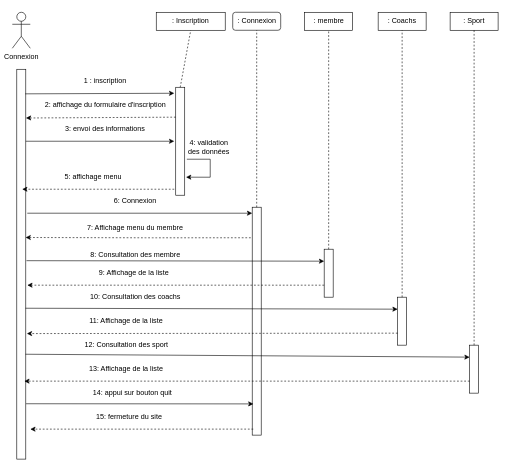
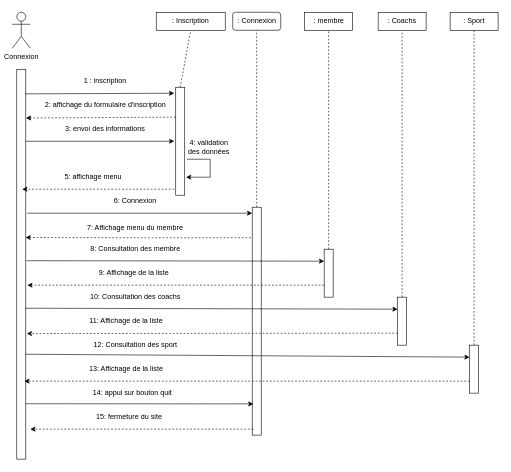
(135, 255) -> (135, 249)
(126, 345) -> (135, 345)
